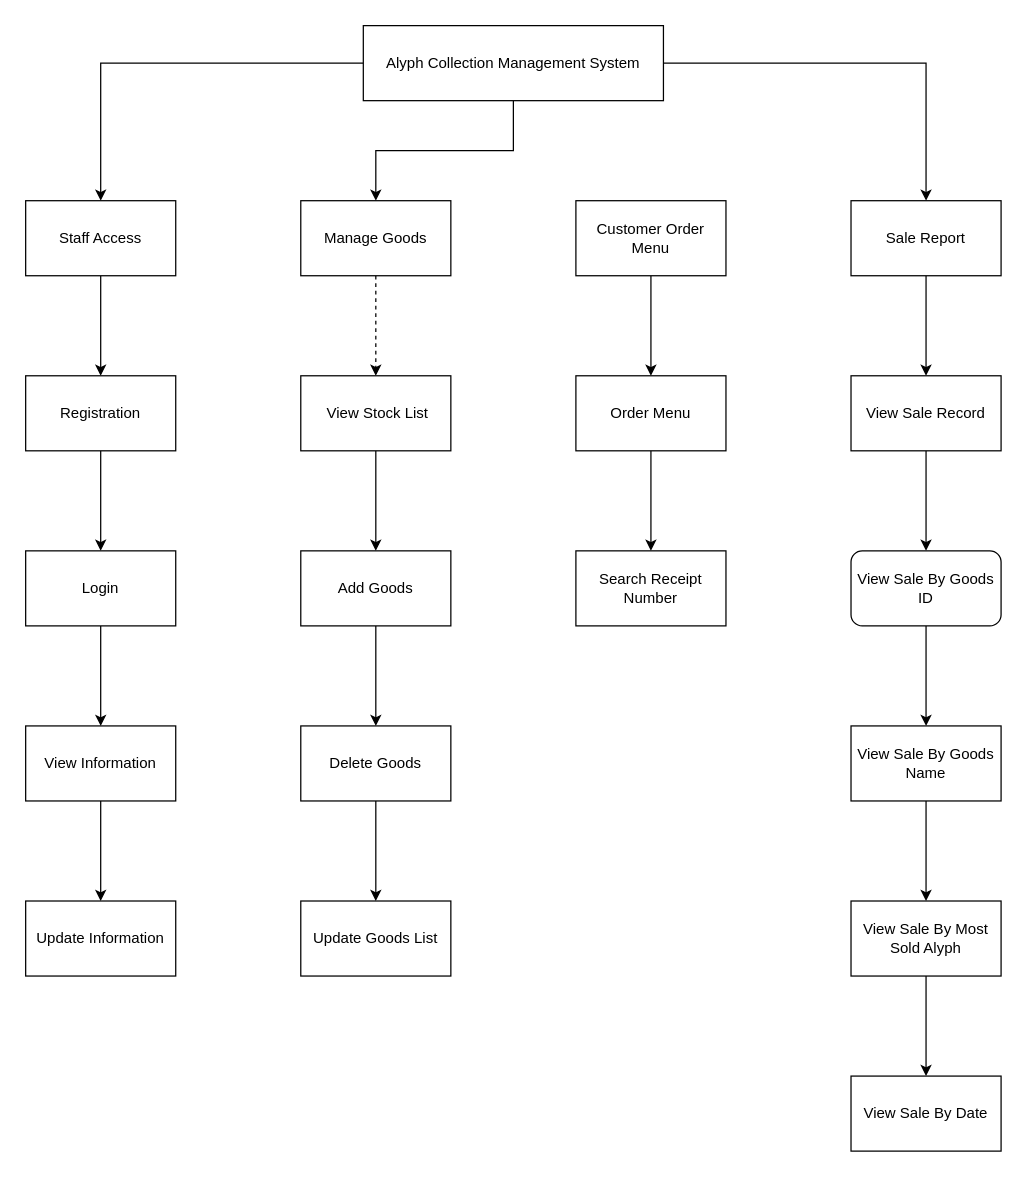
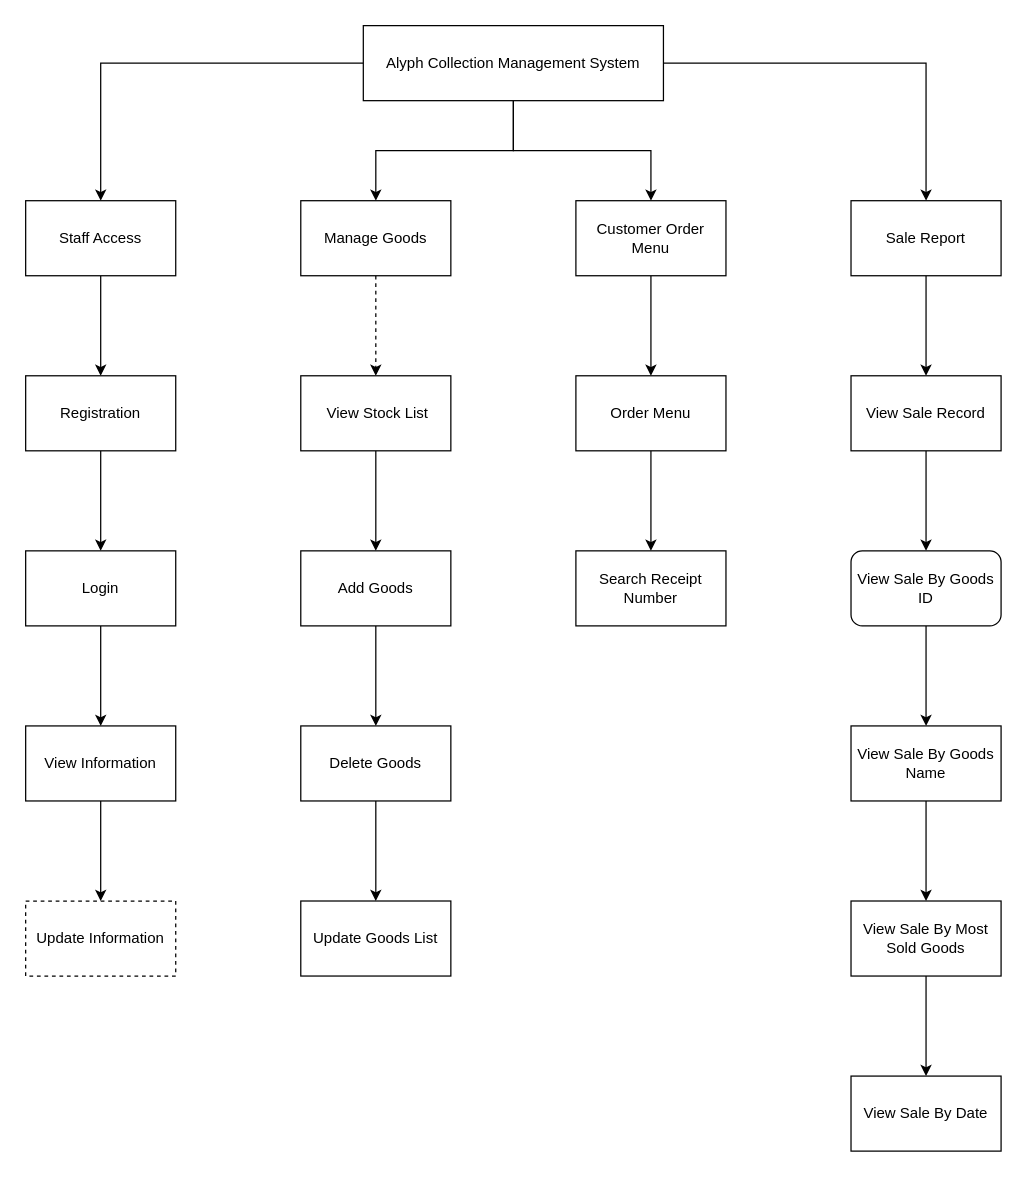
none -> (603, 151)
(101, 938) -> (101, 938)
(926, 938) -> (926, 938)
